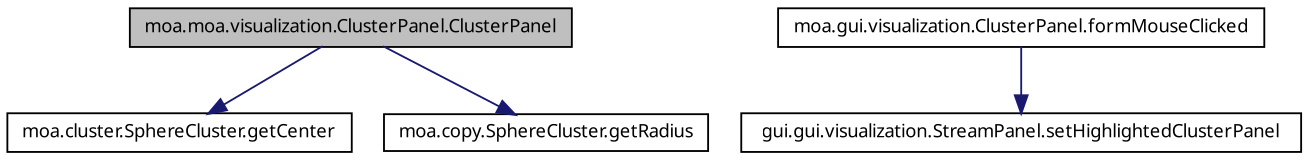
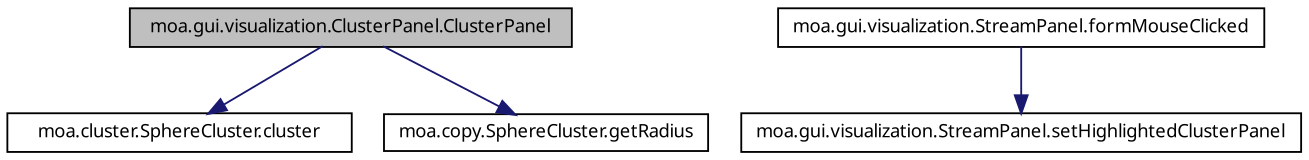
(351, 28) -> (351, 28)
(1021, 28) -> (1021, 28)
(180, 133) -> (180, 133)
(1021, 133) -> (1021, 133)
